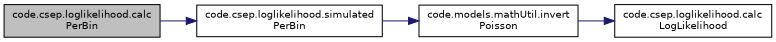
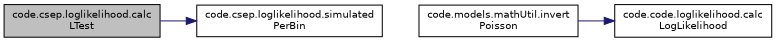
(82, 21) -> (82, 21)
(395, 21) -> none
(693, 21) -> (693, 21)
